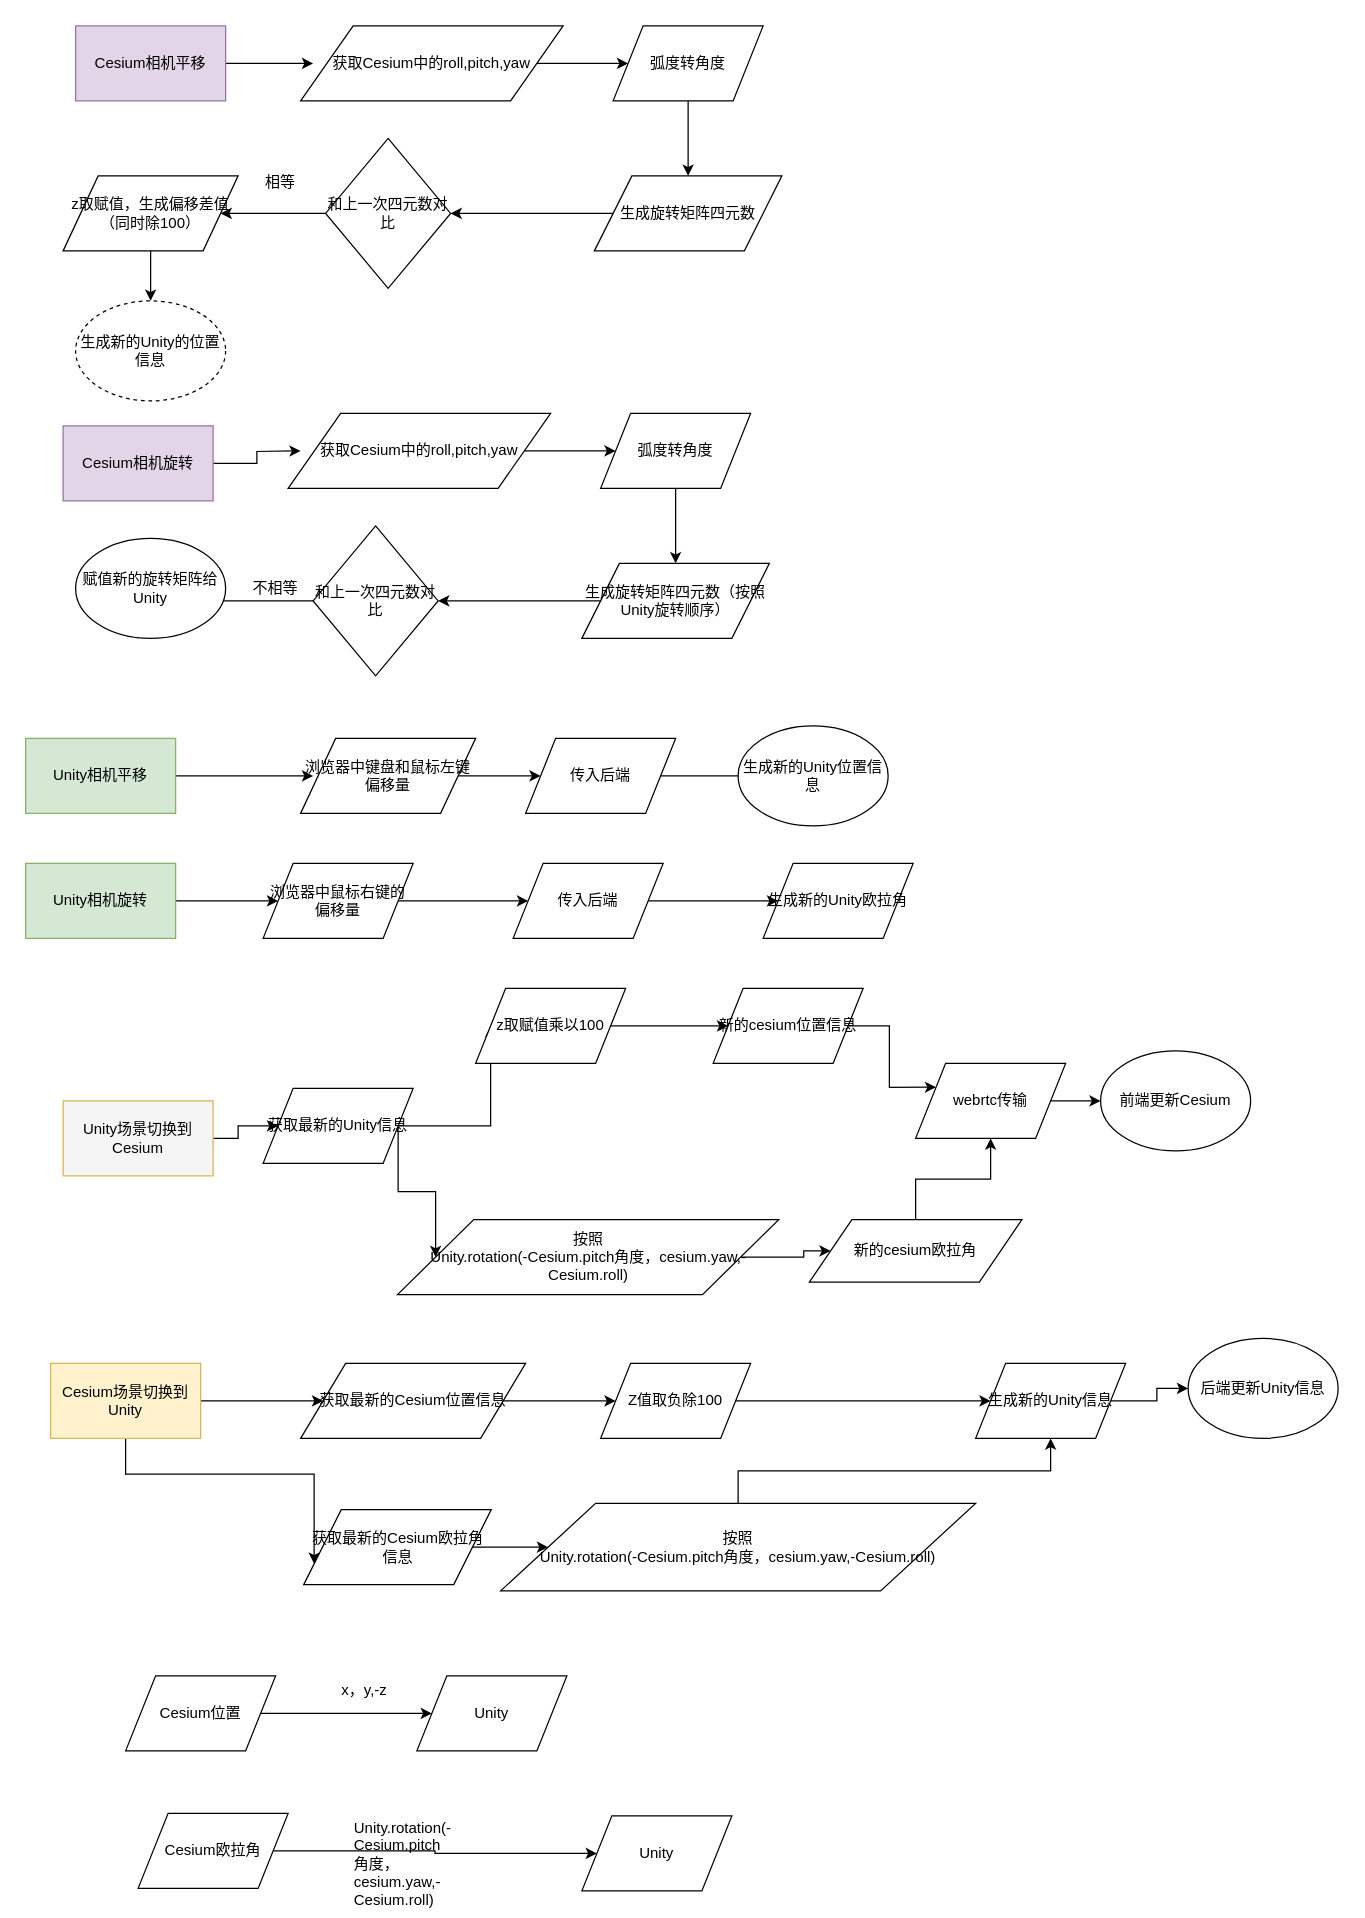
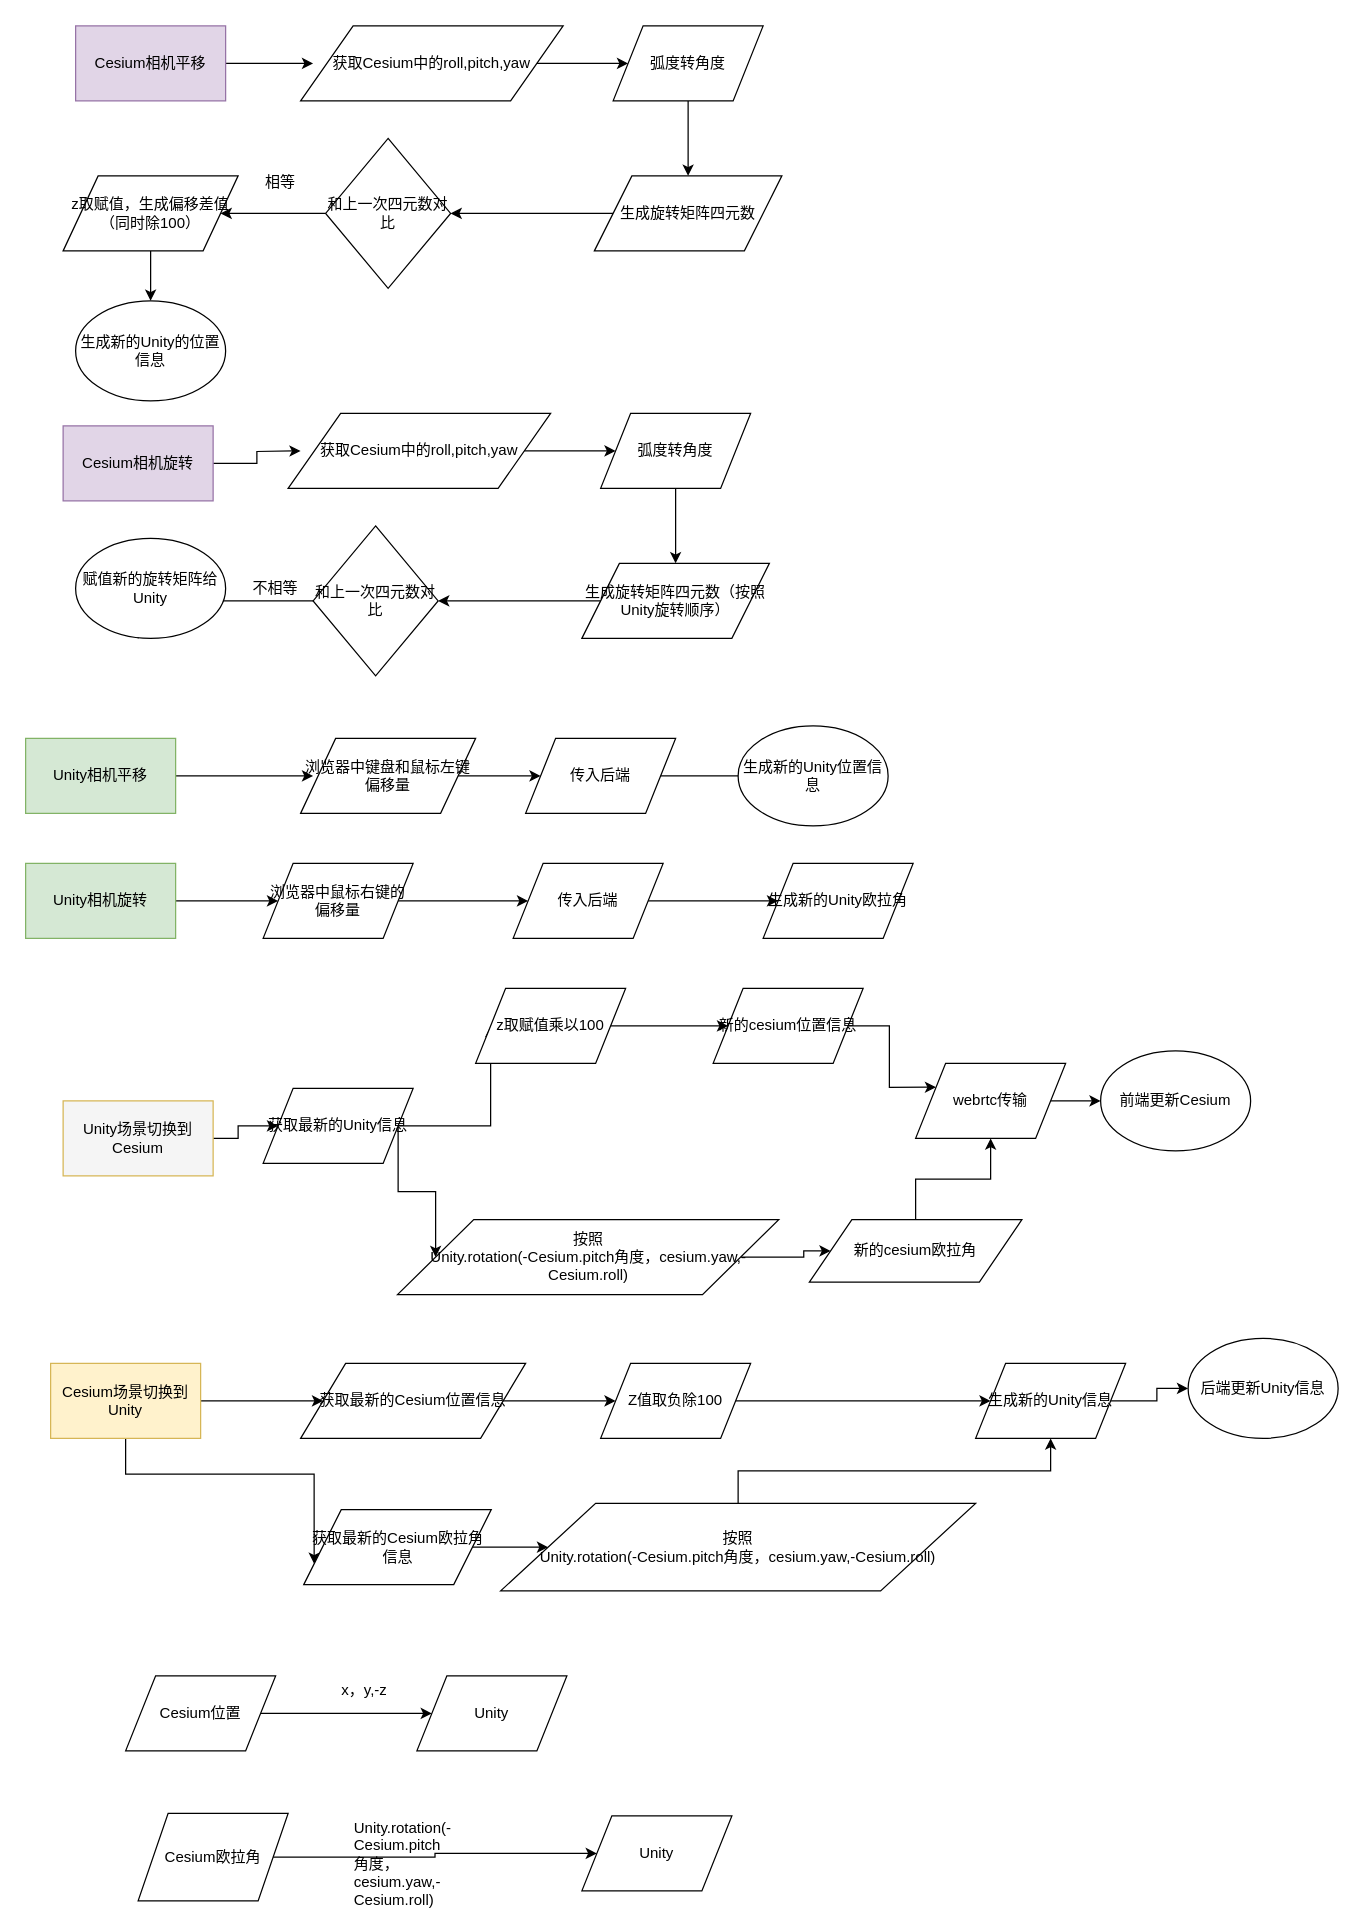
(151, 351) -> (151, 351)
(213, 1851) -> (213, 1857)
